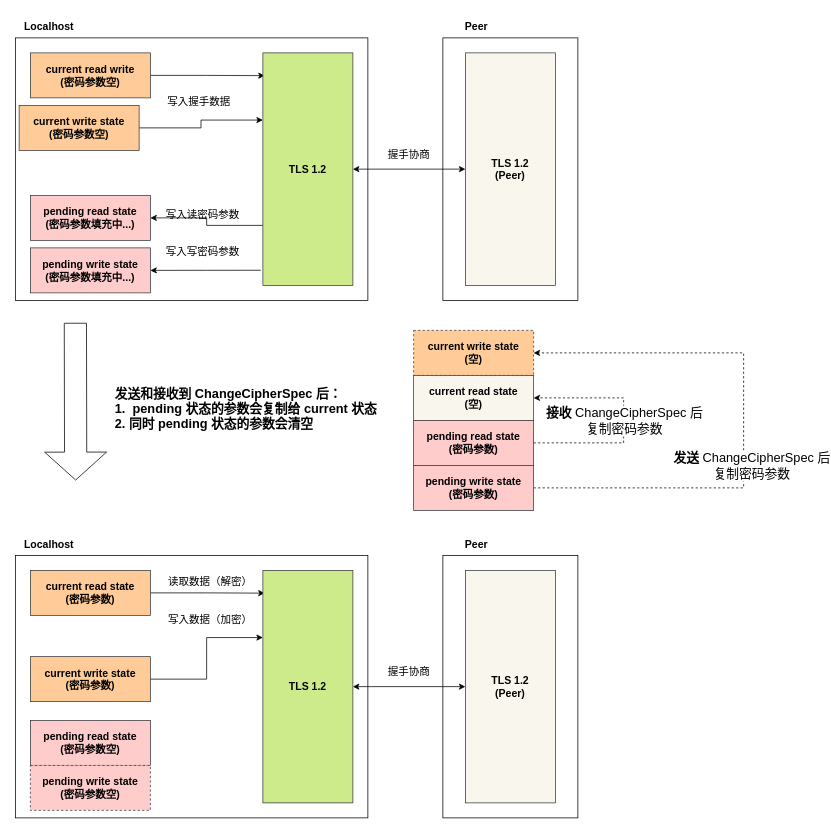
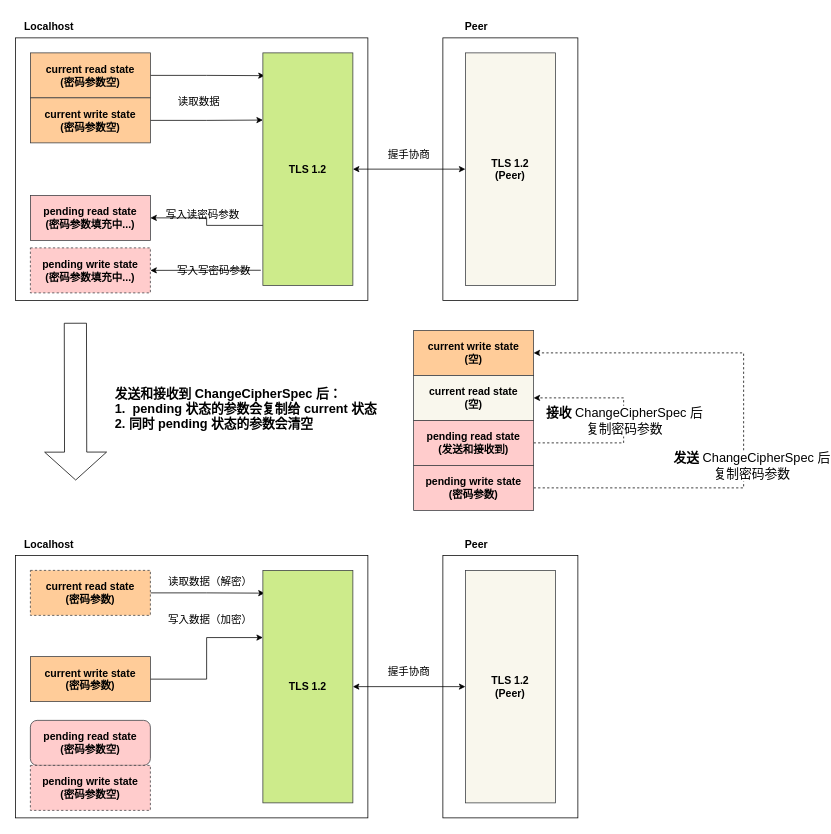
(90, 75) -> (90, 75)
(199, 102) -> (199, 102)
(79, 128) -> (90, 120)
(203, 252) -> (214, 270)
(90, 270) -> (90, 270)
(474, 353) -> (474, 353)
(474, 443) -> (474, 443)
(90, 593) -> (90, 593)
(90, 743) -> (90, 743)
